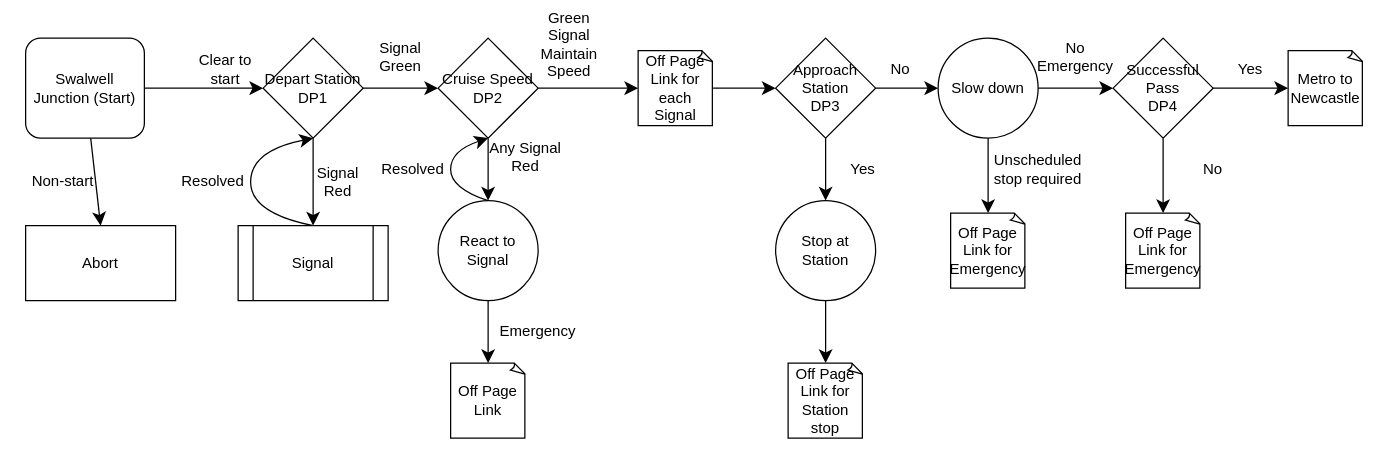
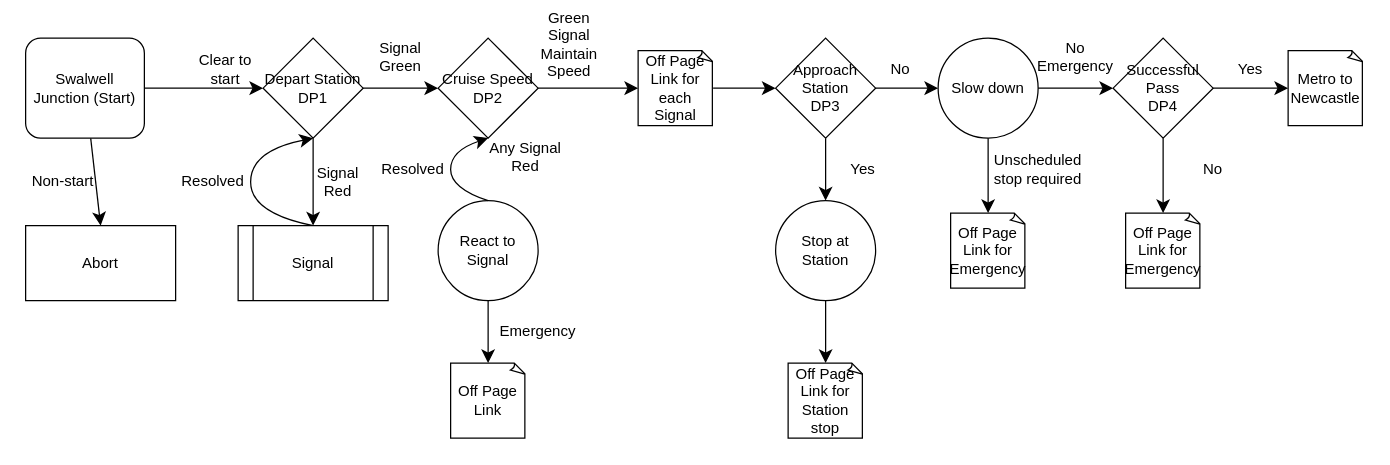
(488, 165) -> none
